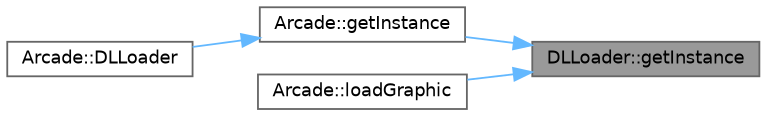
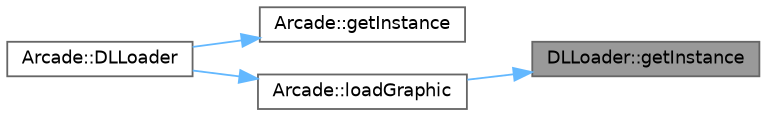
(490, 40) -> none
none -> (216, 73)
